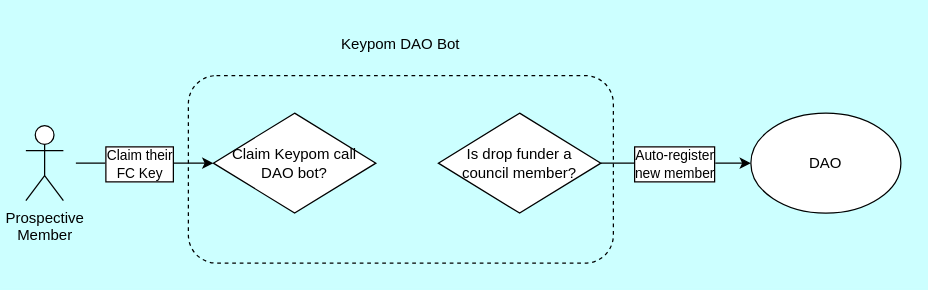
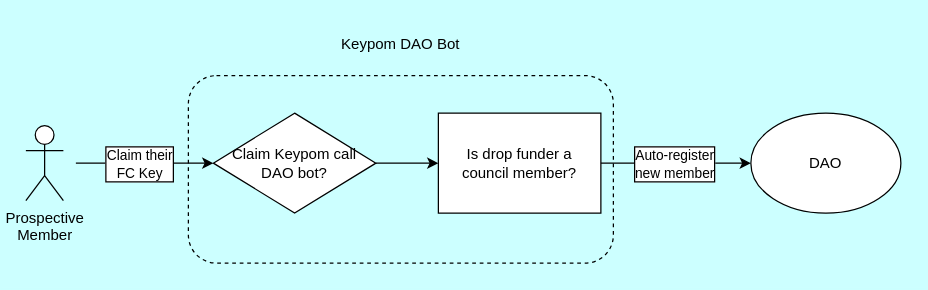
none -> (403, 163)
(519, 163) -> (519, 163)
